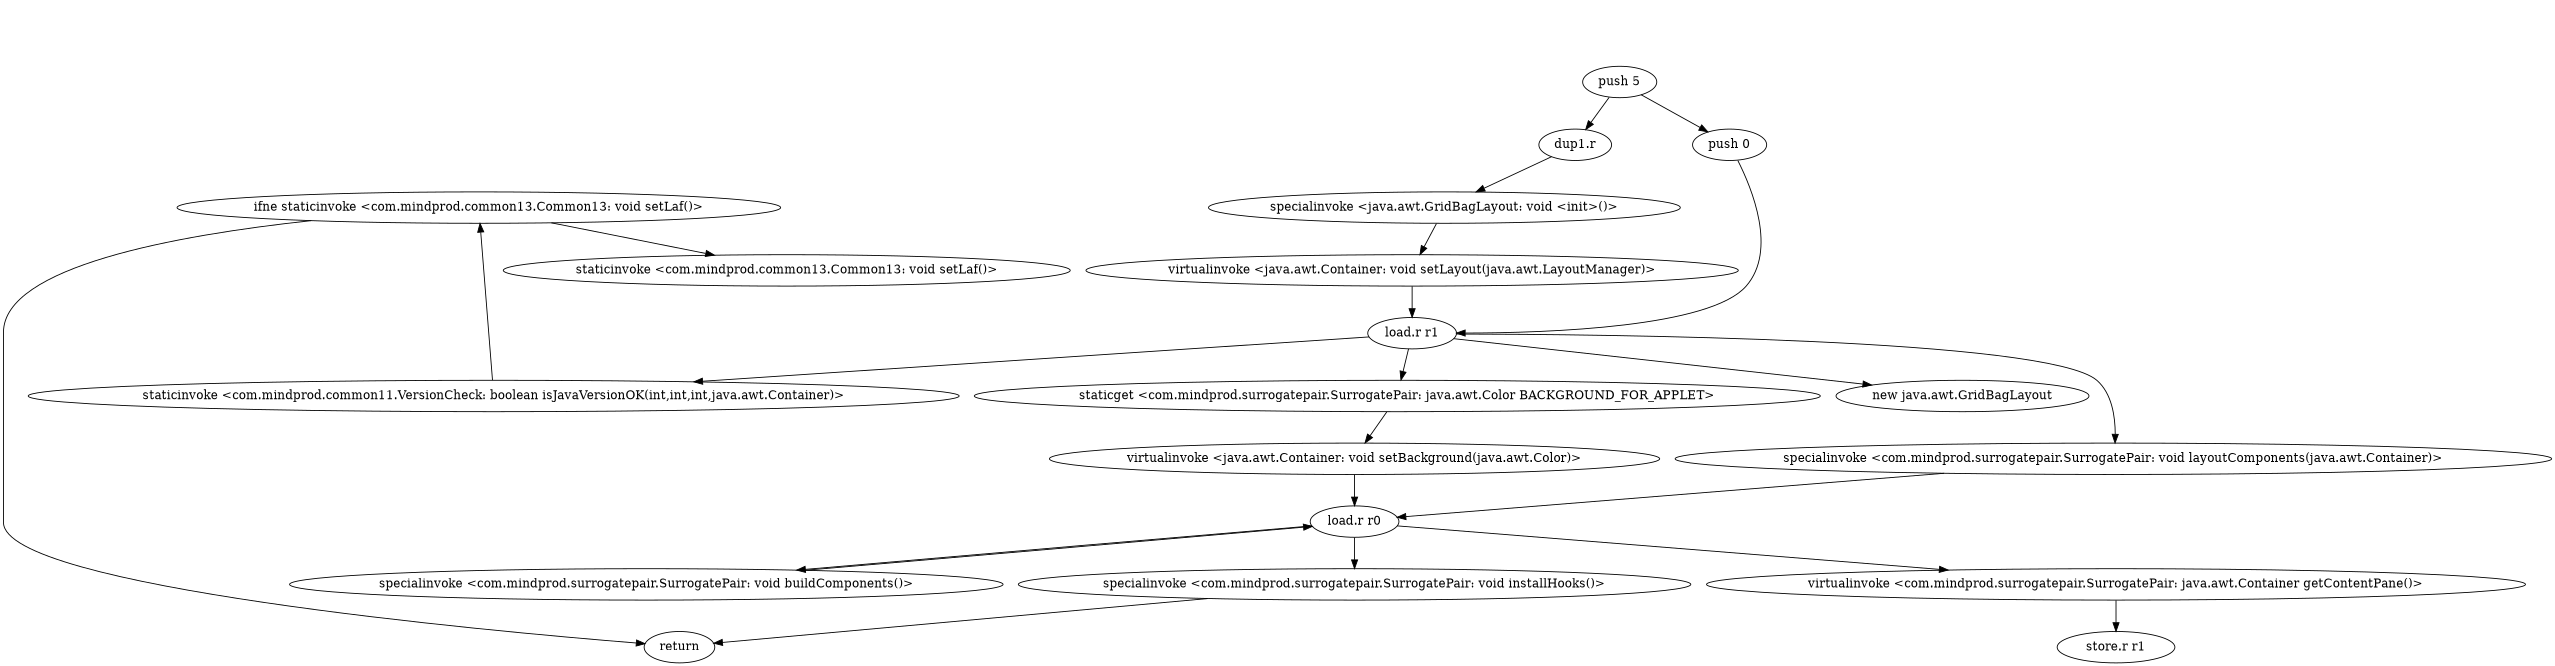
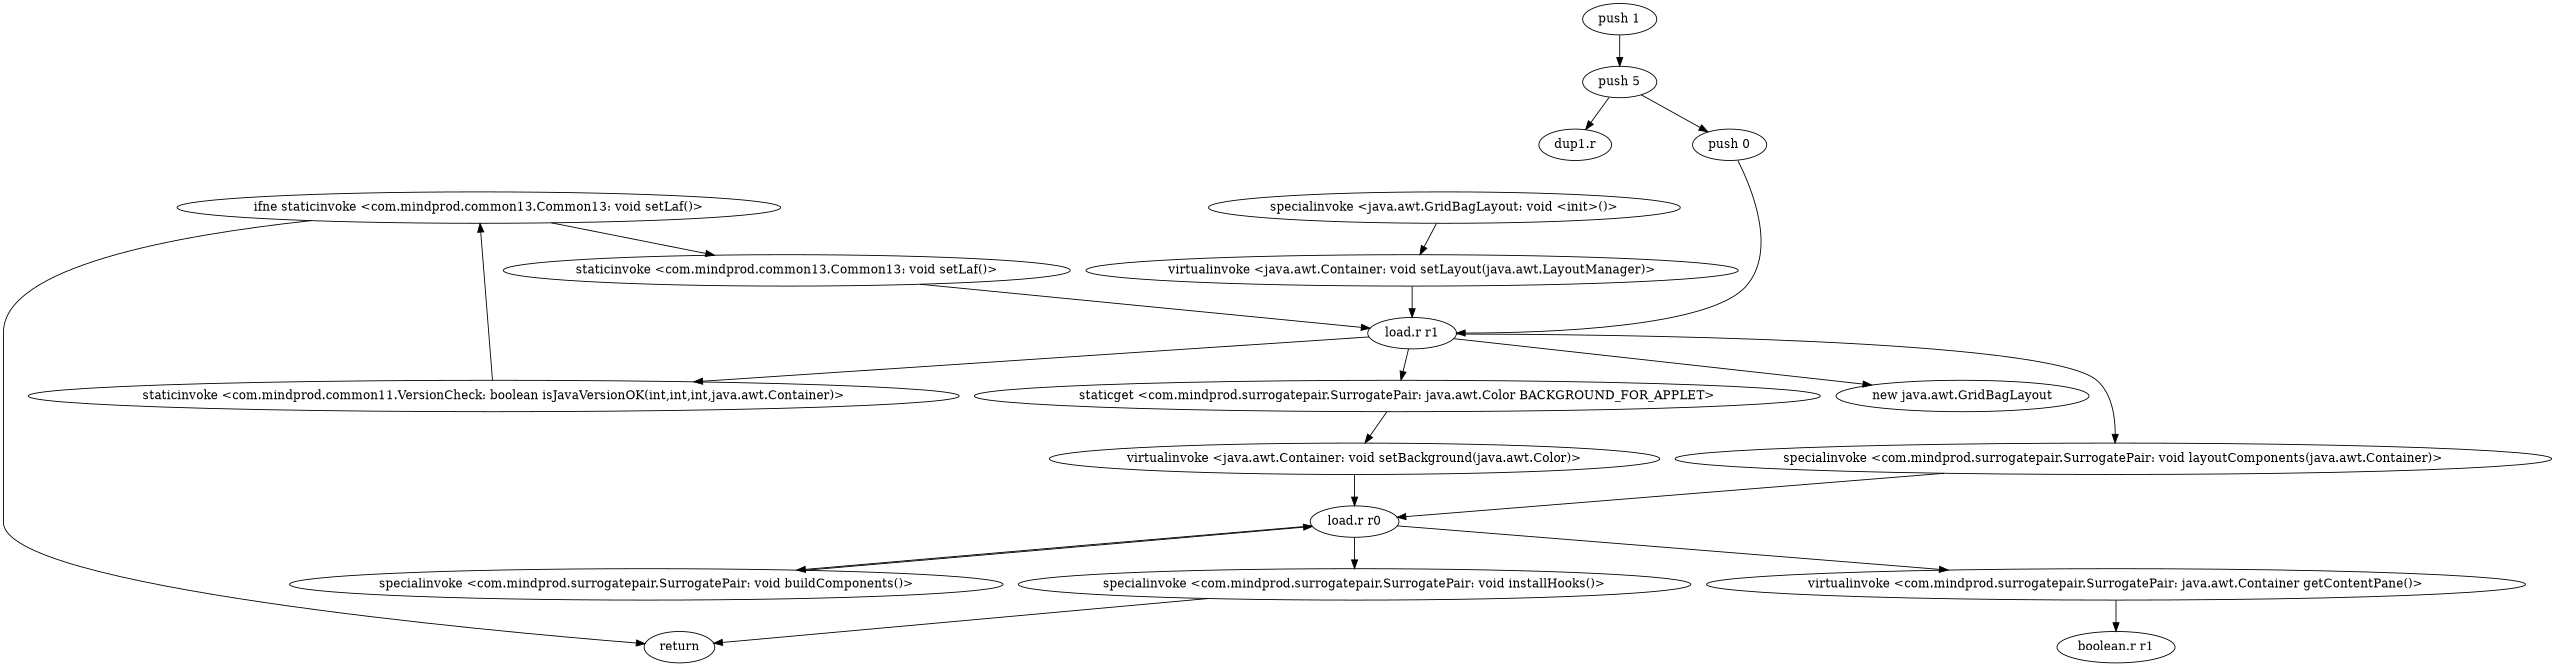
none -> (1620, 19)
(1518, 172) -> none
none -> (1141, 306)
(2116, 647) -> (2116, 647)
